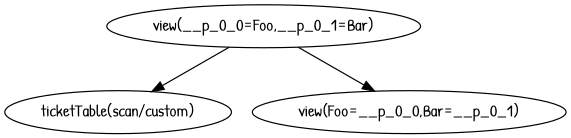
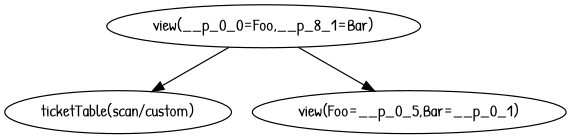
(264, 26) -> (264, 26)
(409, 112) -> (409, 112)
